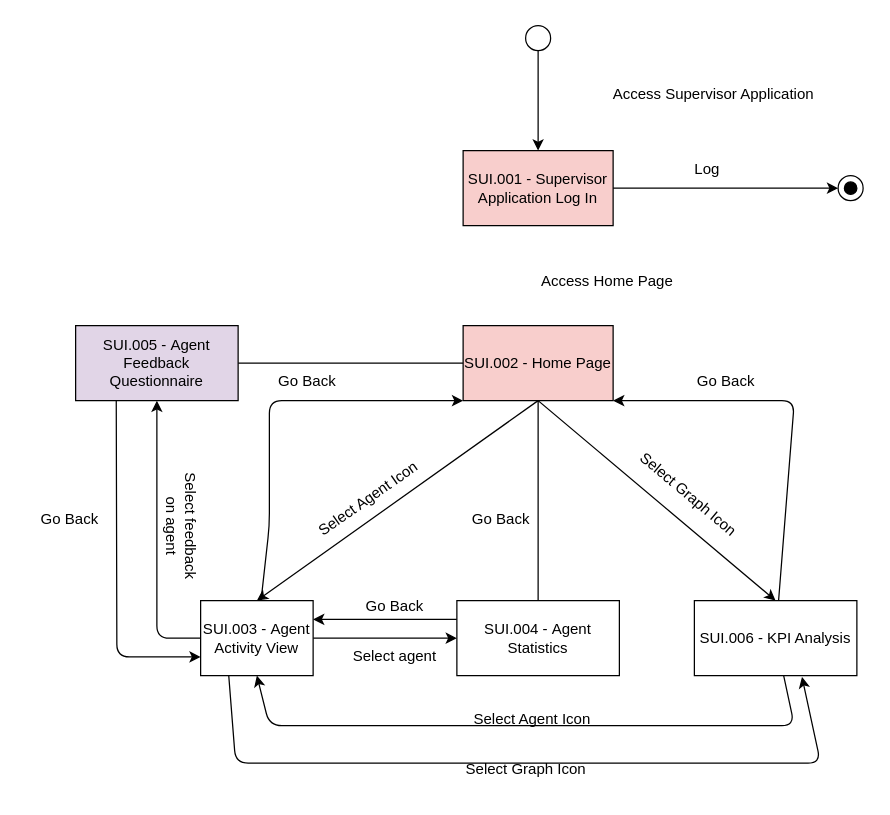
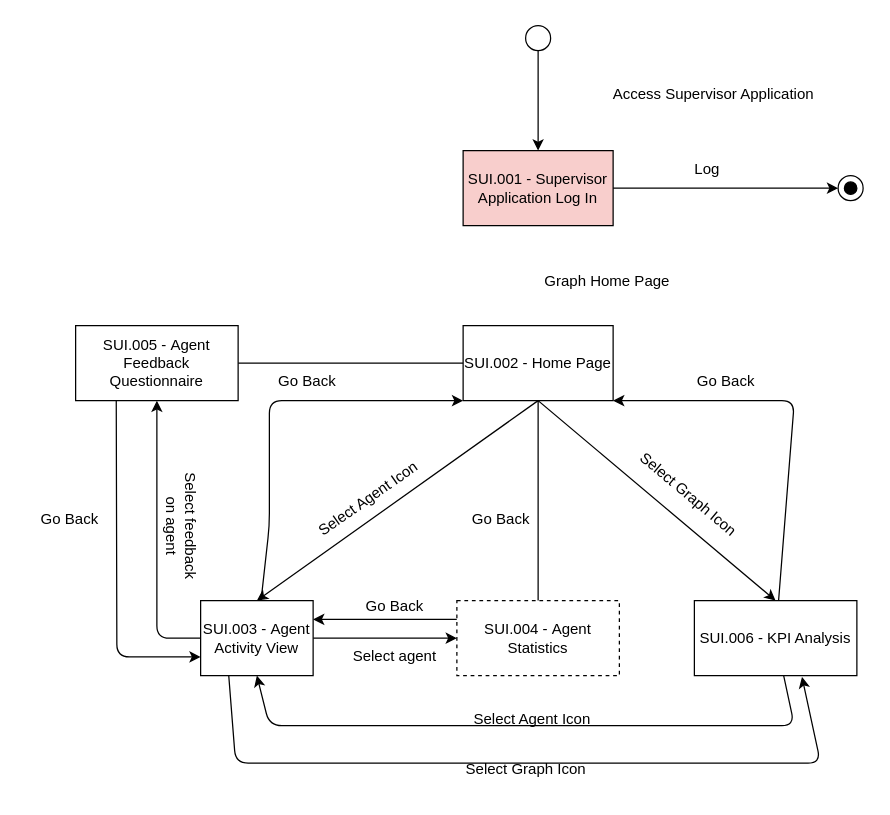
(608, 282) -> (608, 282)
(157, 363) -> (157, 363)
(538, 363) -> (538, 363)
(538, 638) -> (538, 638)
